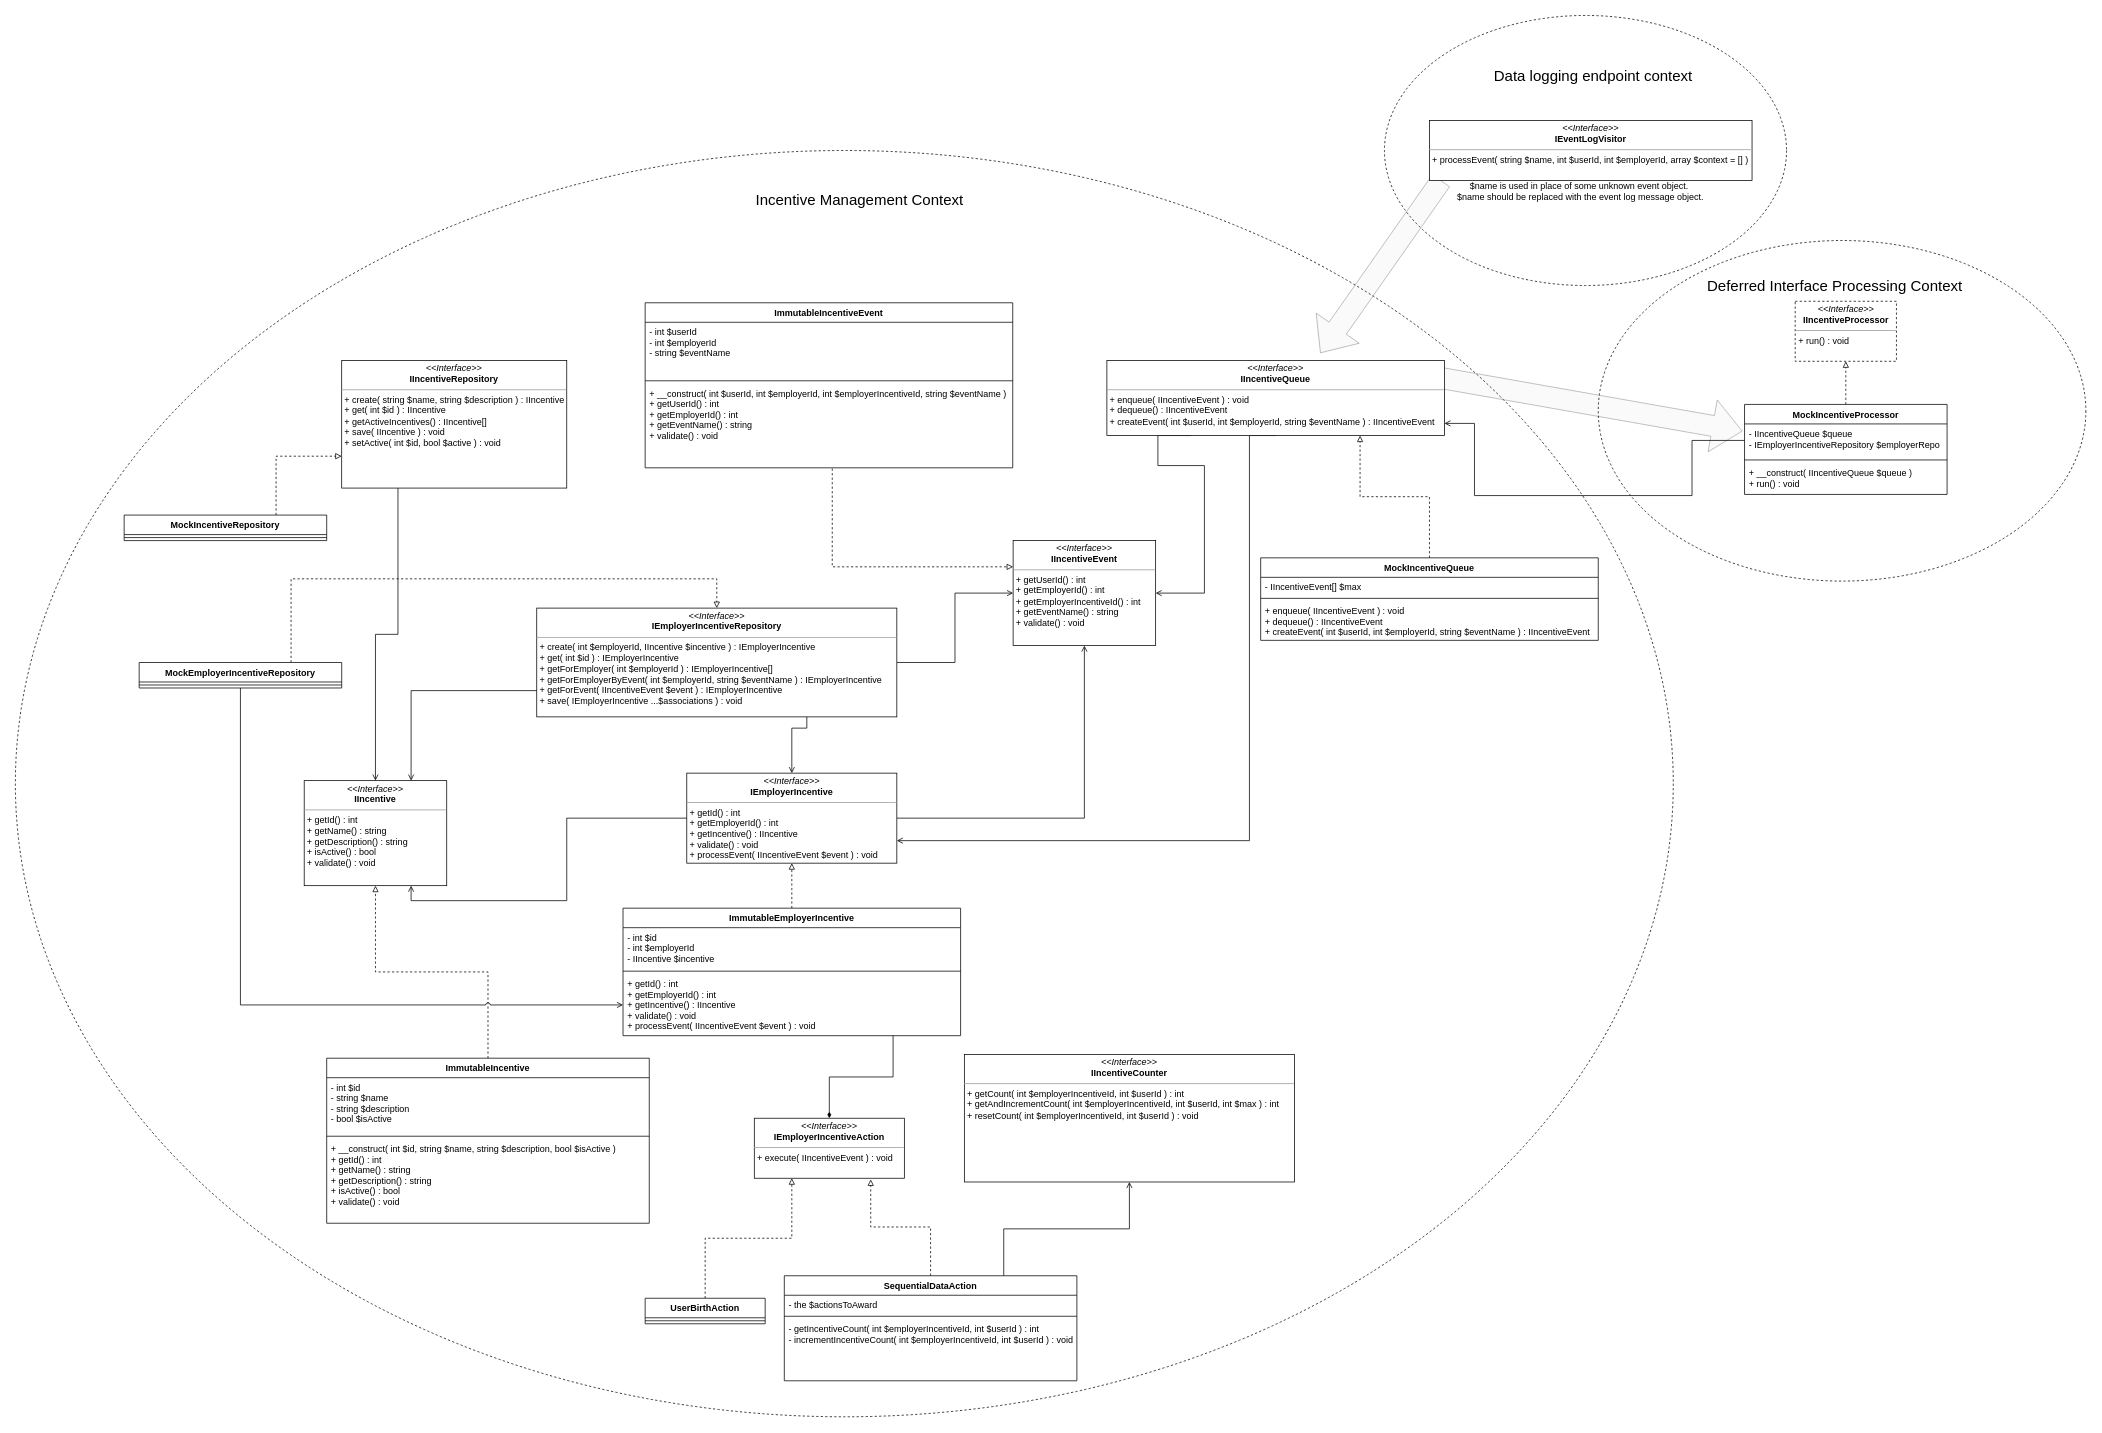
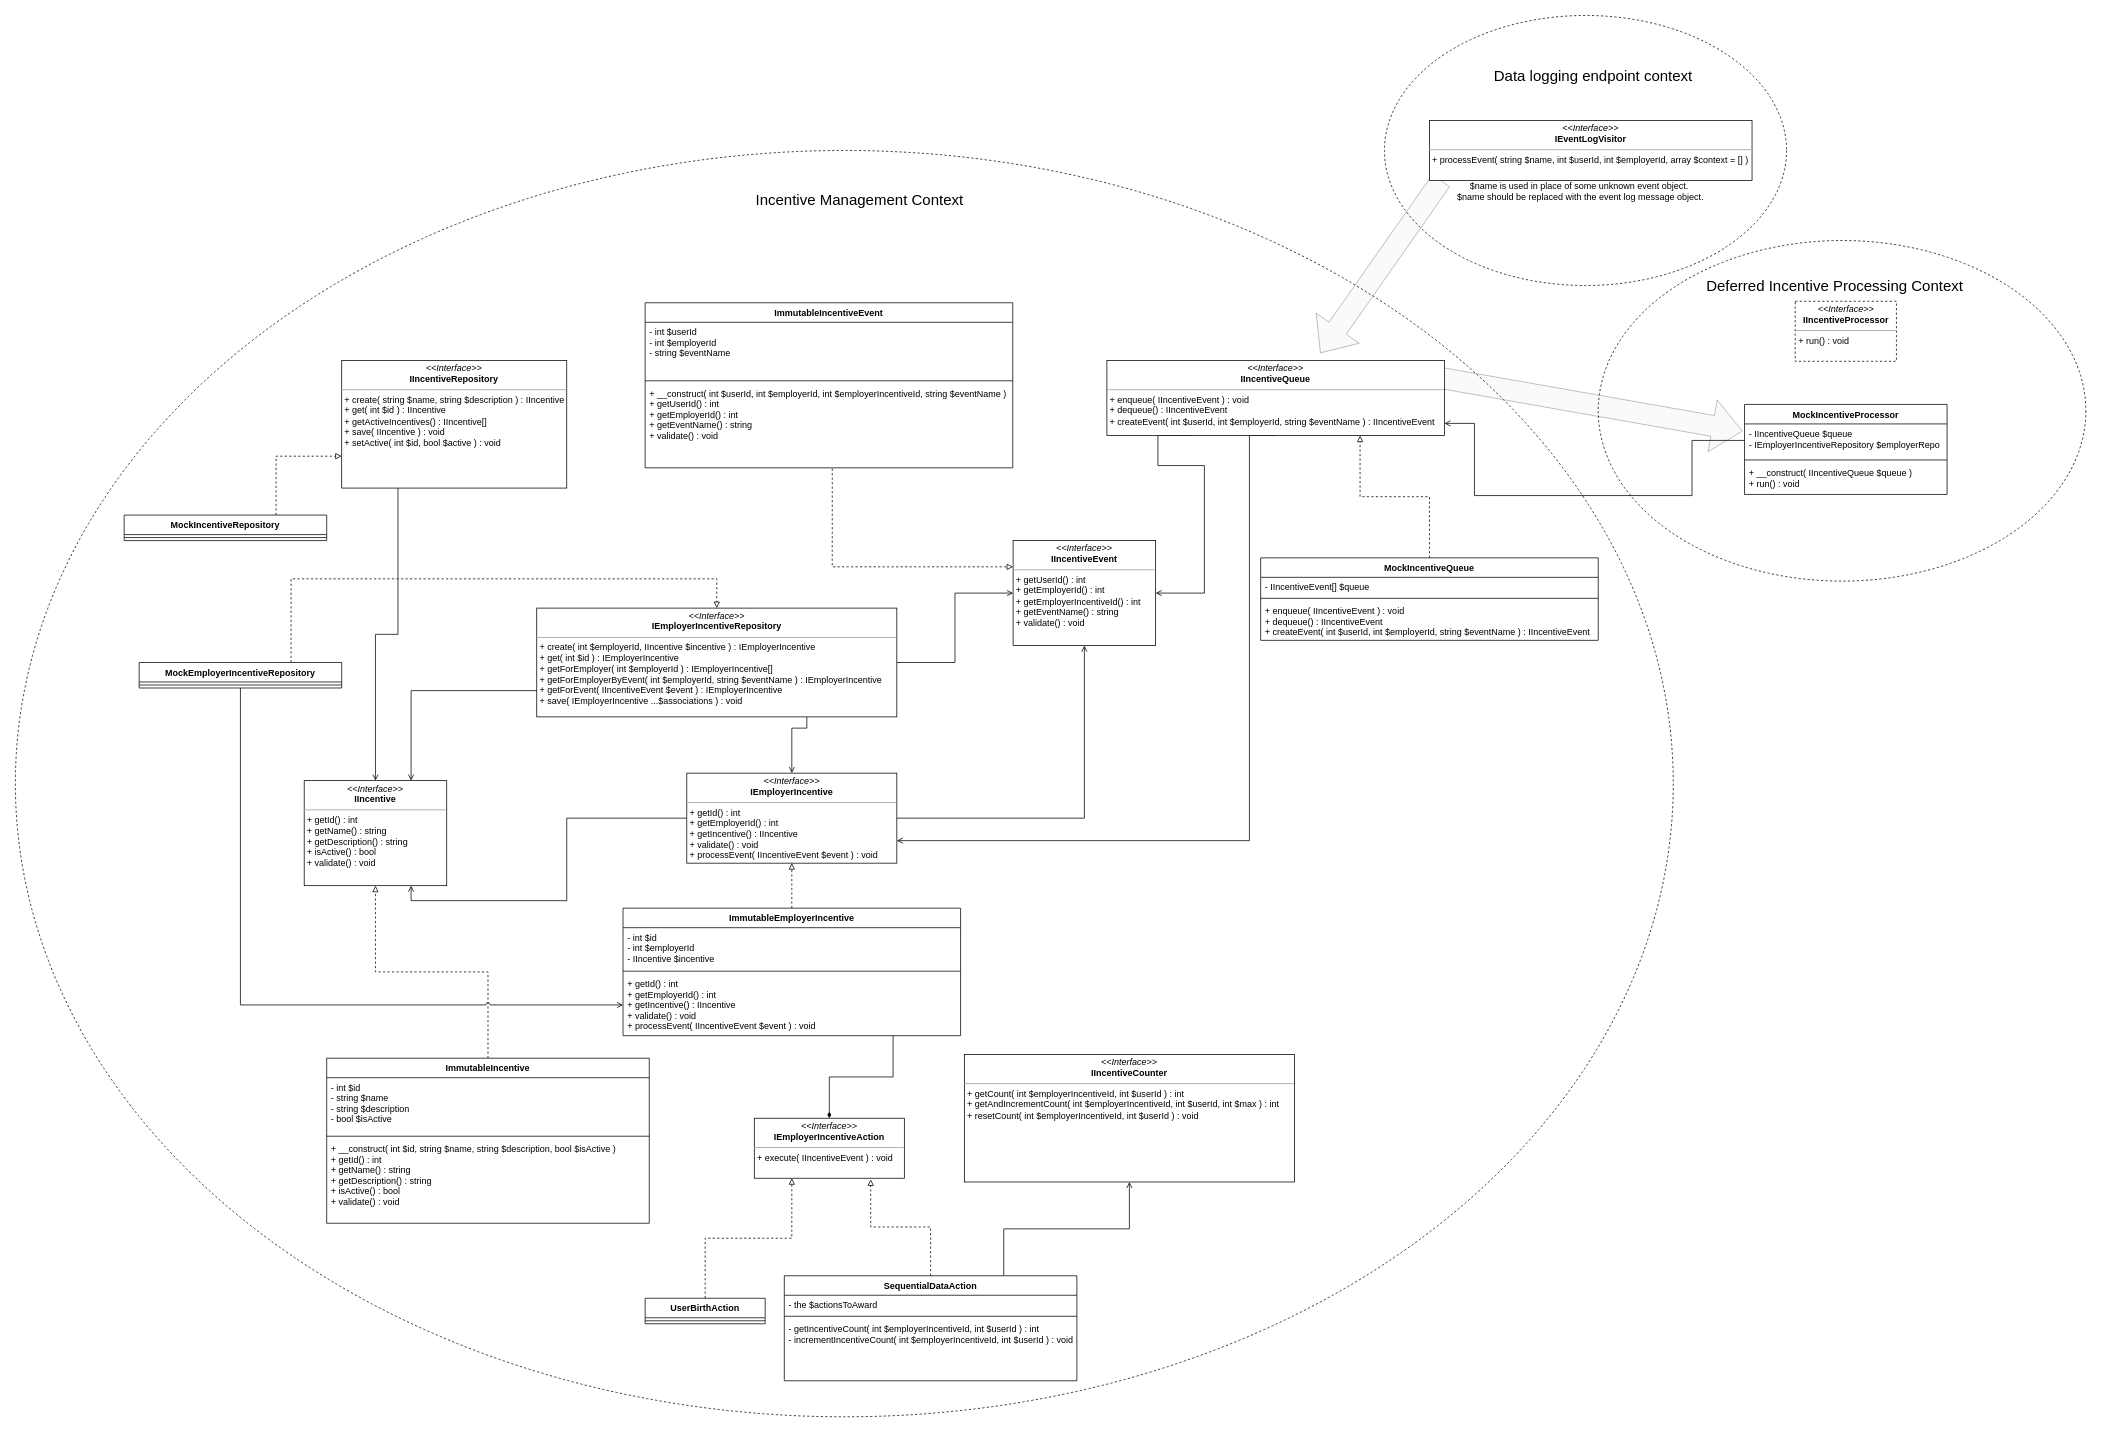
(1835, 285) -> (1835, 285)
(1845, 386) -> none
(1321, 587) -> (1327, 587)
